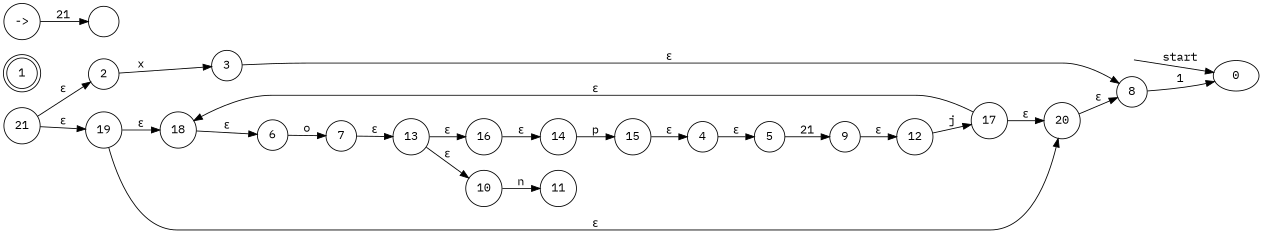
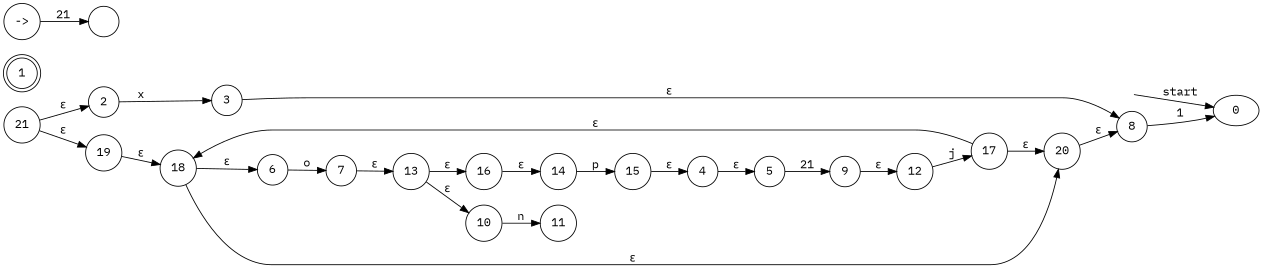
(583, 230) -> (628, 265)
